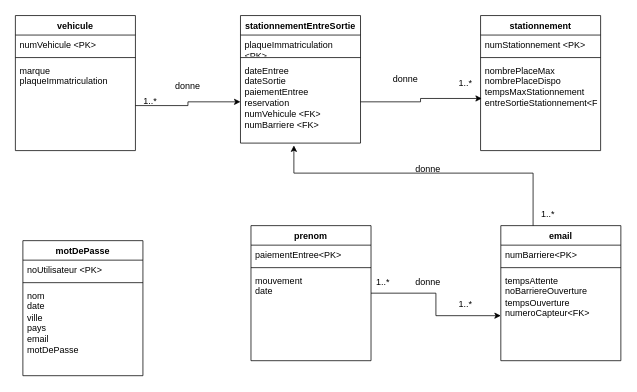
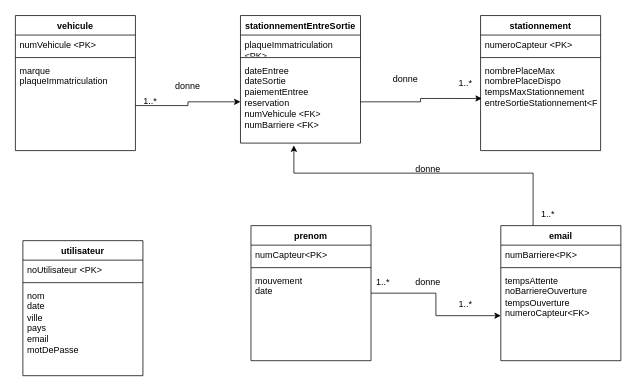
(535, 46) -> (529, 46)
(83, 251) -> (83, 251)
(300, 256) -> (291, 256)
